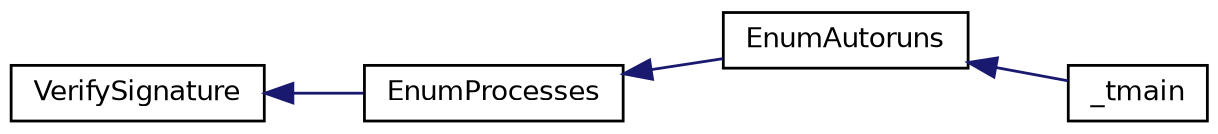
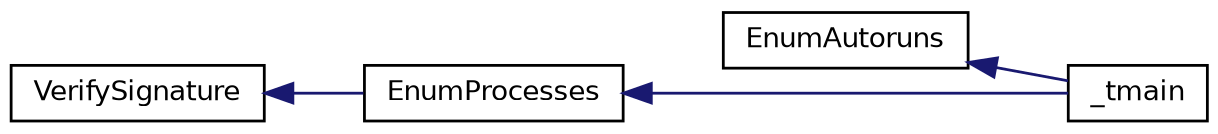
(687, 64) -> (860, 93)
